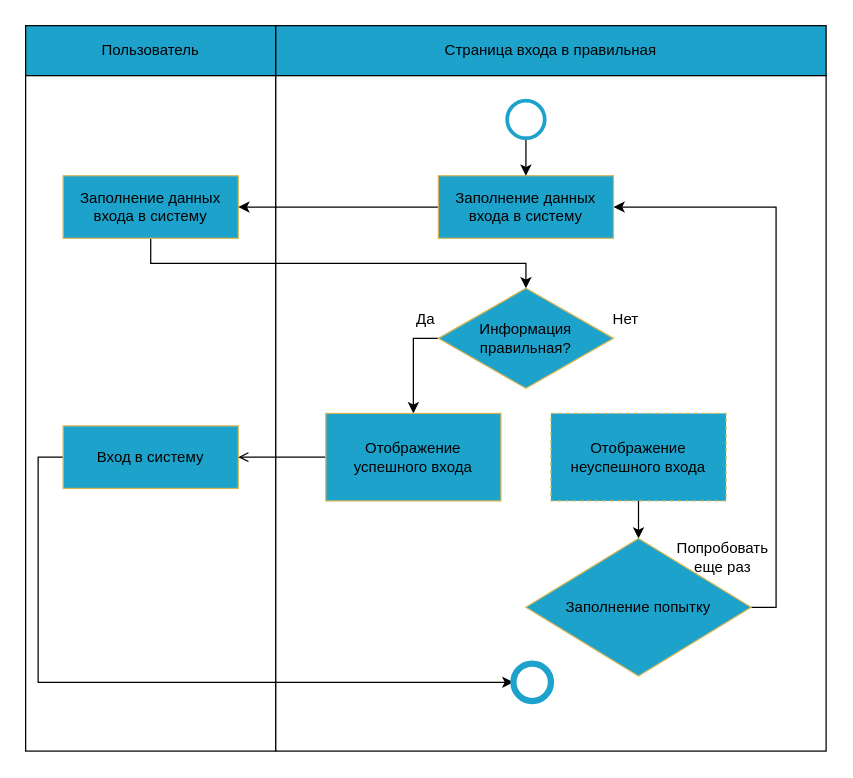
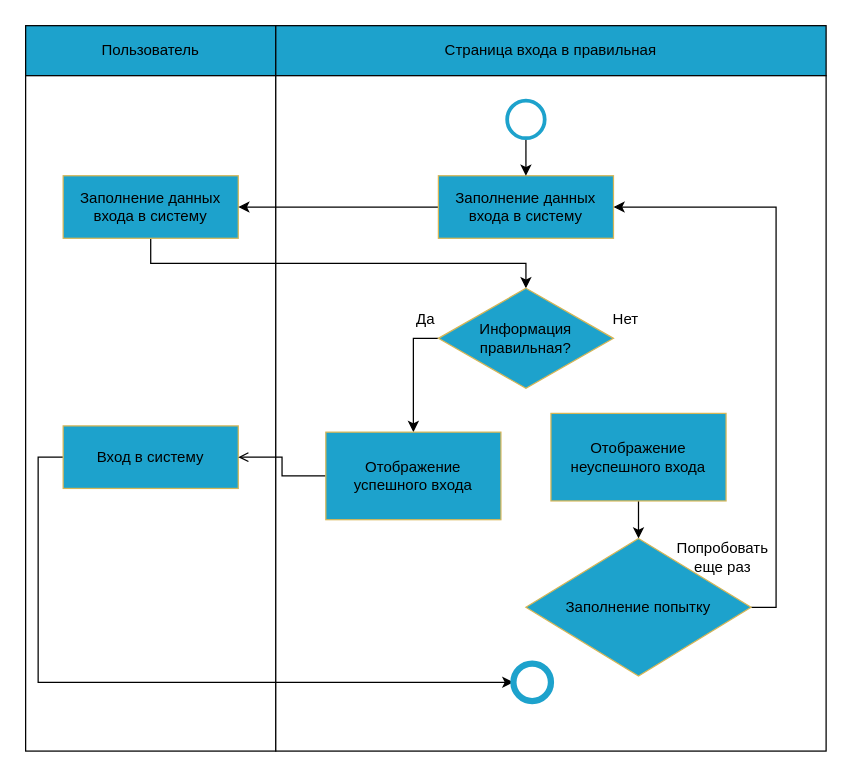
(413, 457) -> (413, 476)
(638, 457) -> (638, 457)
